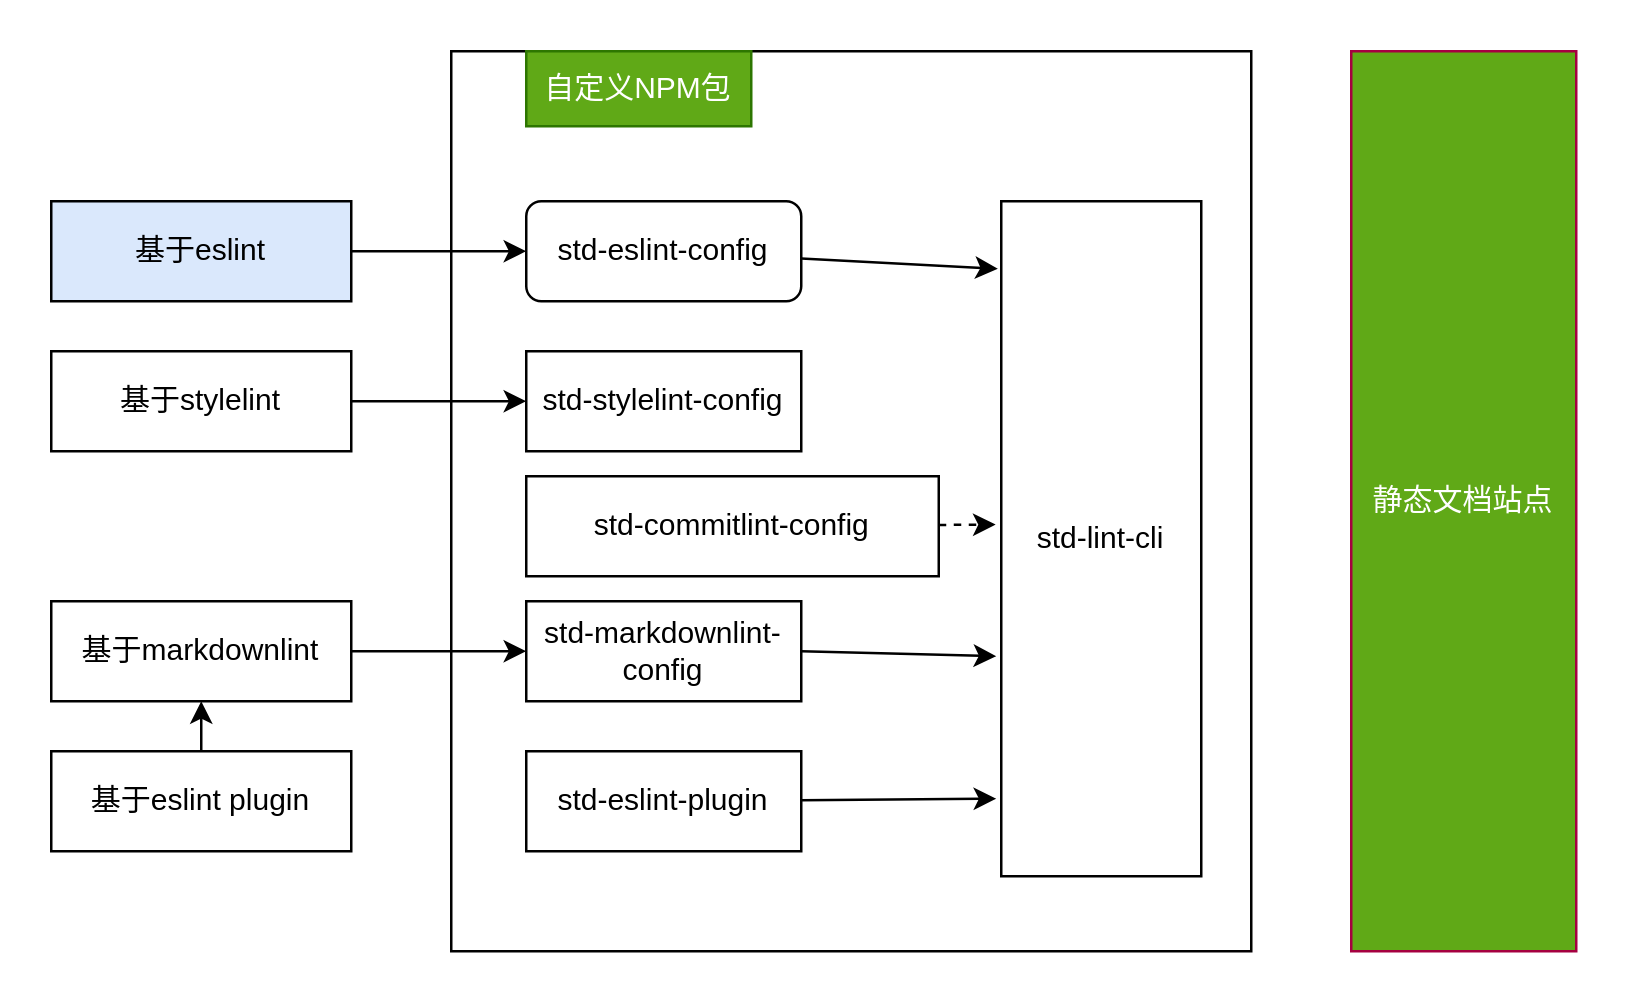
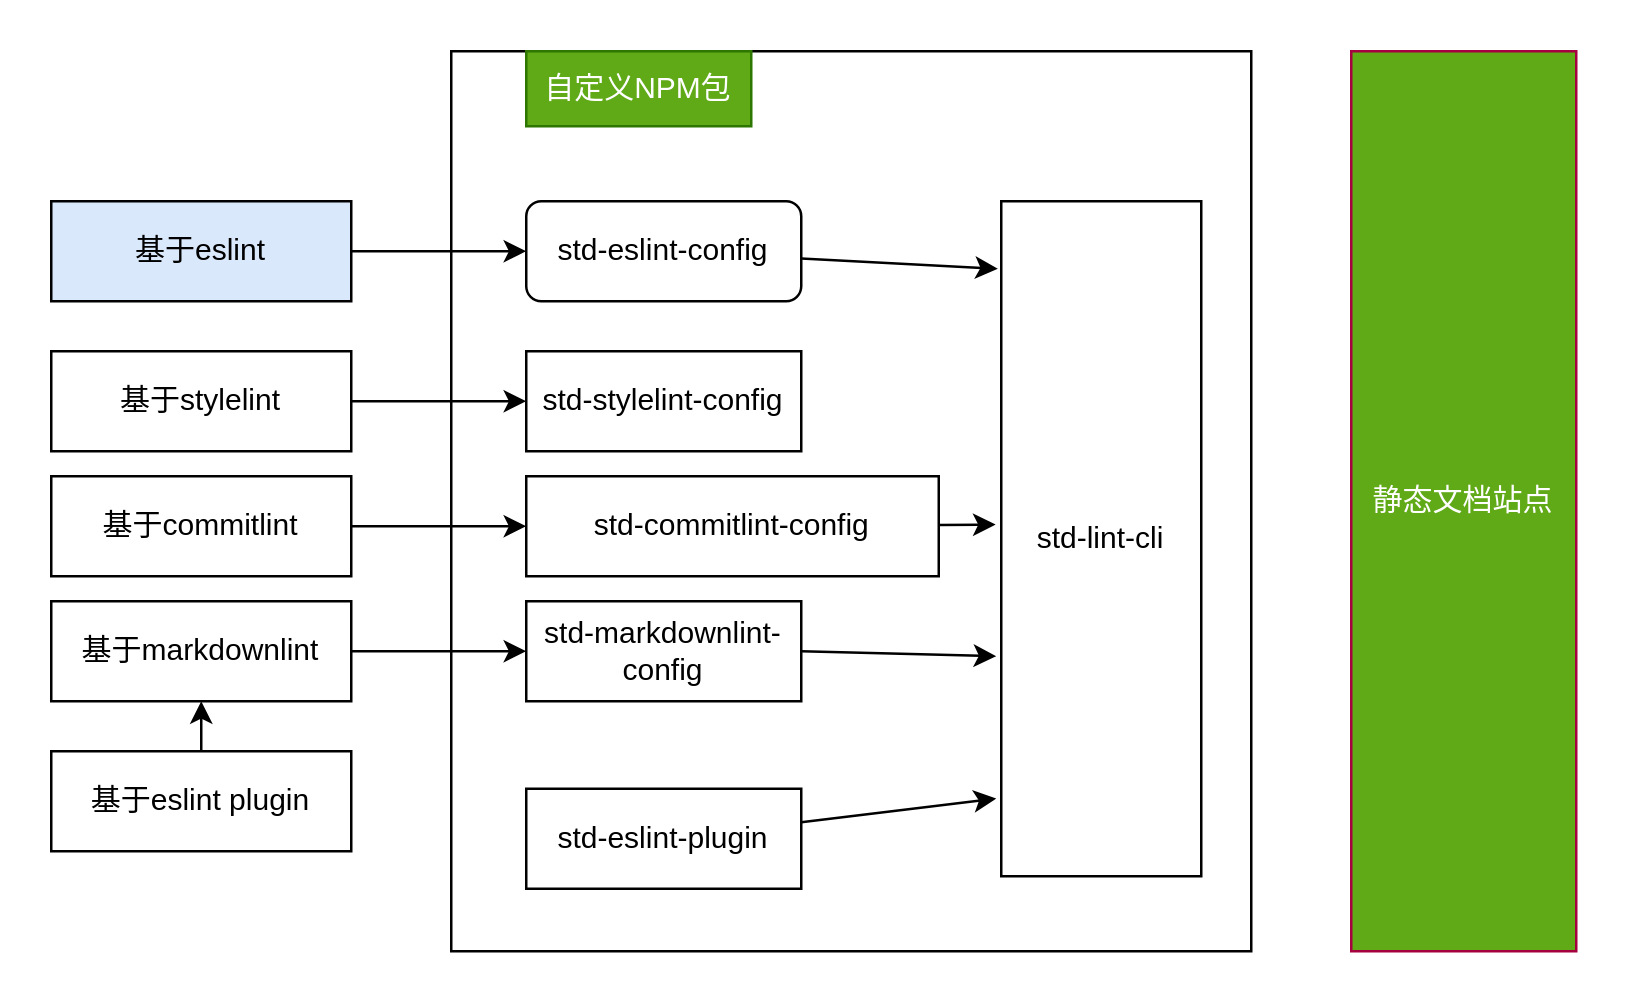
(961, 525) -> (961, 525)
none -> (201, 526)
none -> (430, 526)
(664, 801) -> (664, 839)
